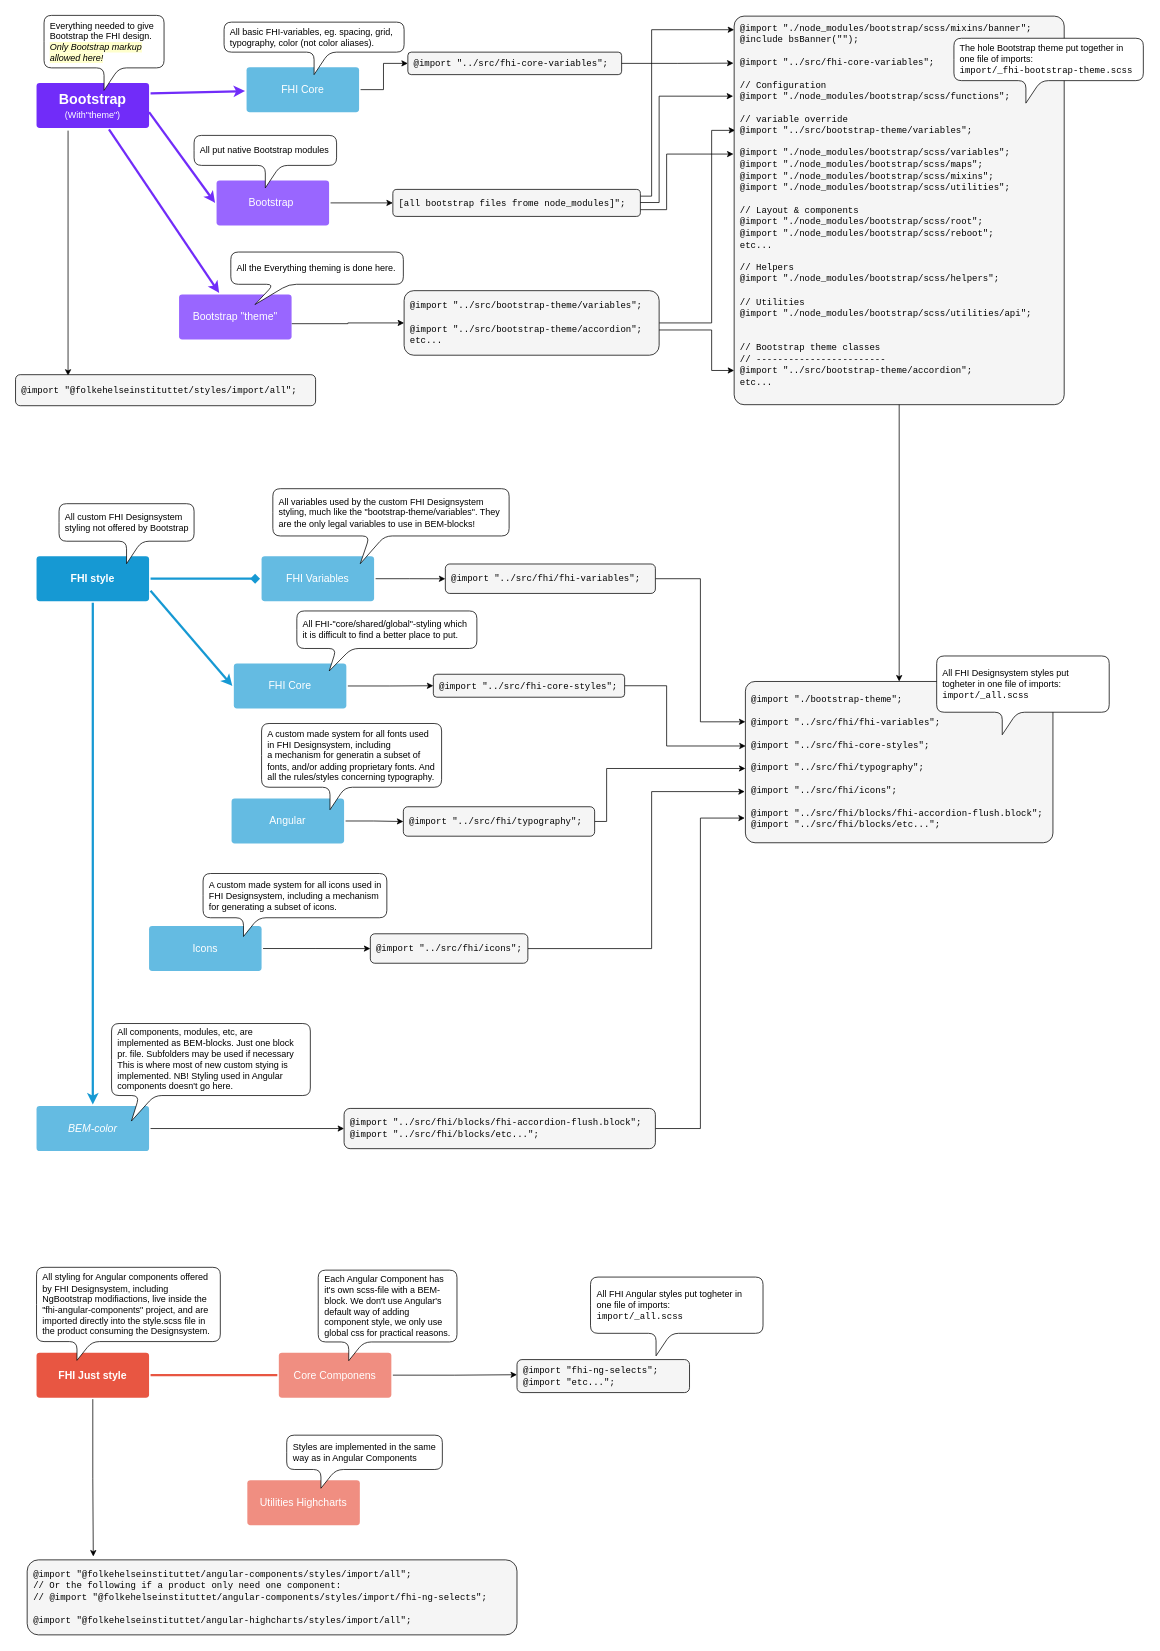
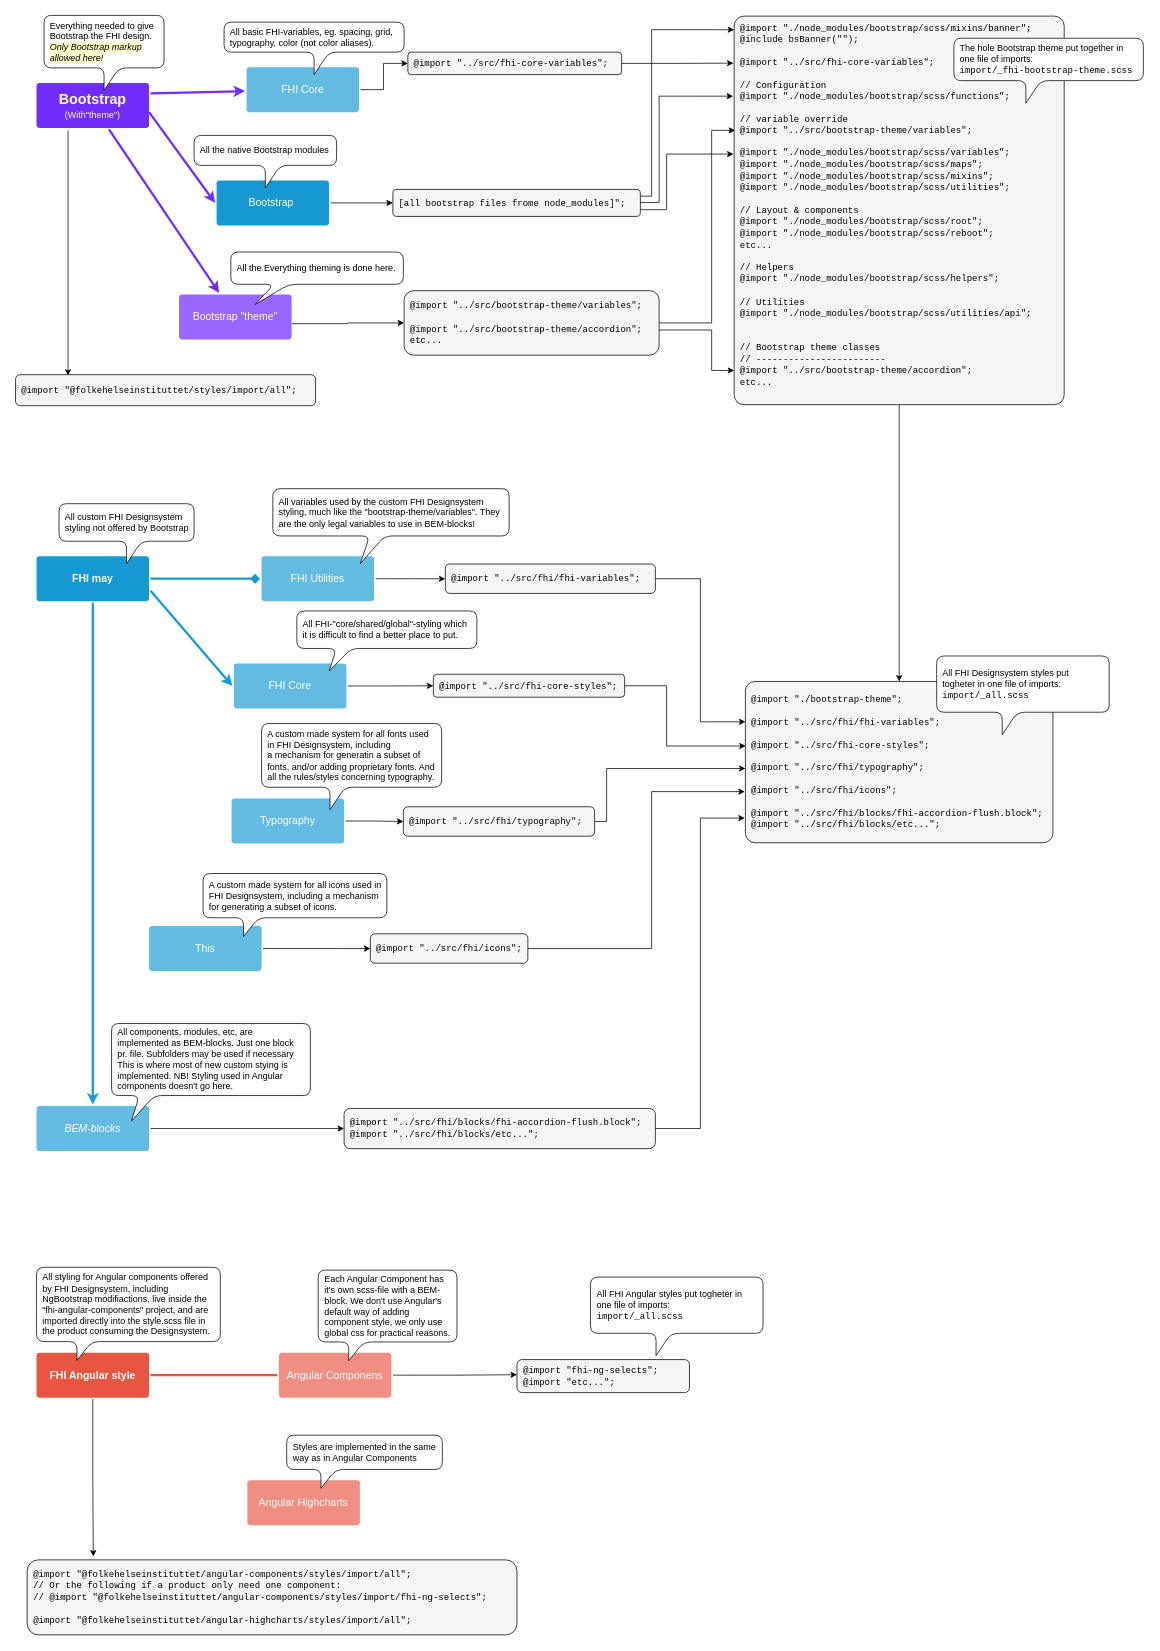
(266, 150) -> (266, 150)
(273, 203) -> (273, 203)
(93, 579) -> (93, 579)
(318, 579) -> (318, 579)
(288, 821) -> (288, 821)
(205, 948) -> (205, 948)
(93, 1128) -> (93, 1128)
(93, 1375) -> (93, 1375)
(335, 1375) -> (335, 1375)
(303, 1503) -> (303, 1503)
